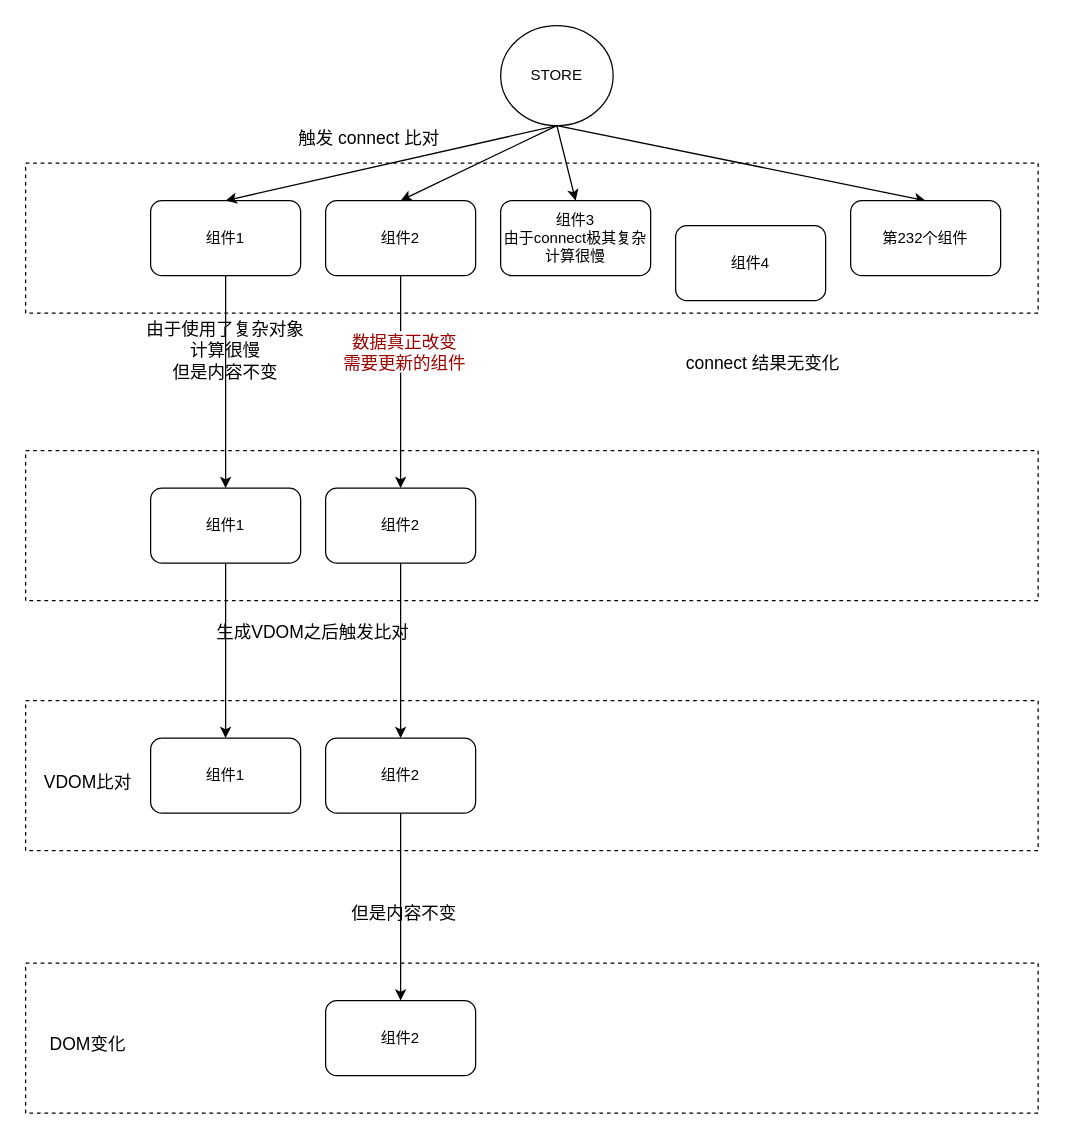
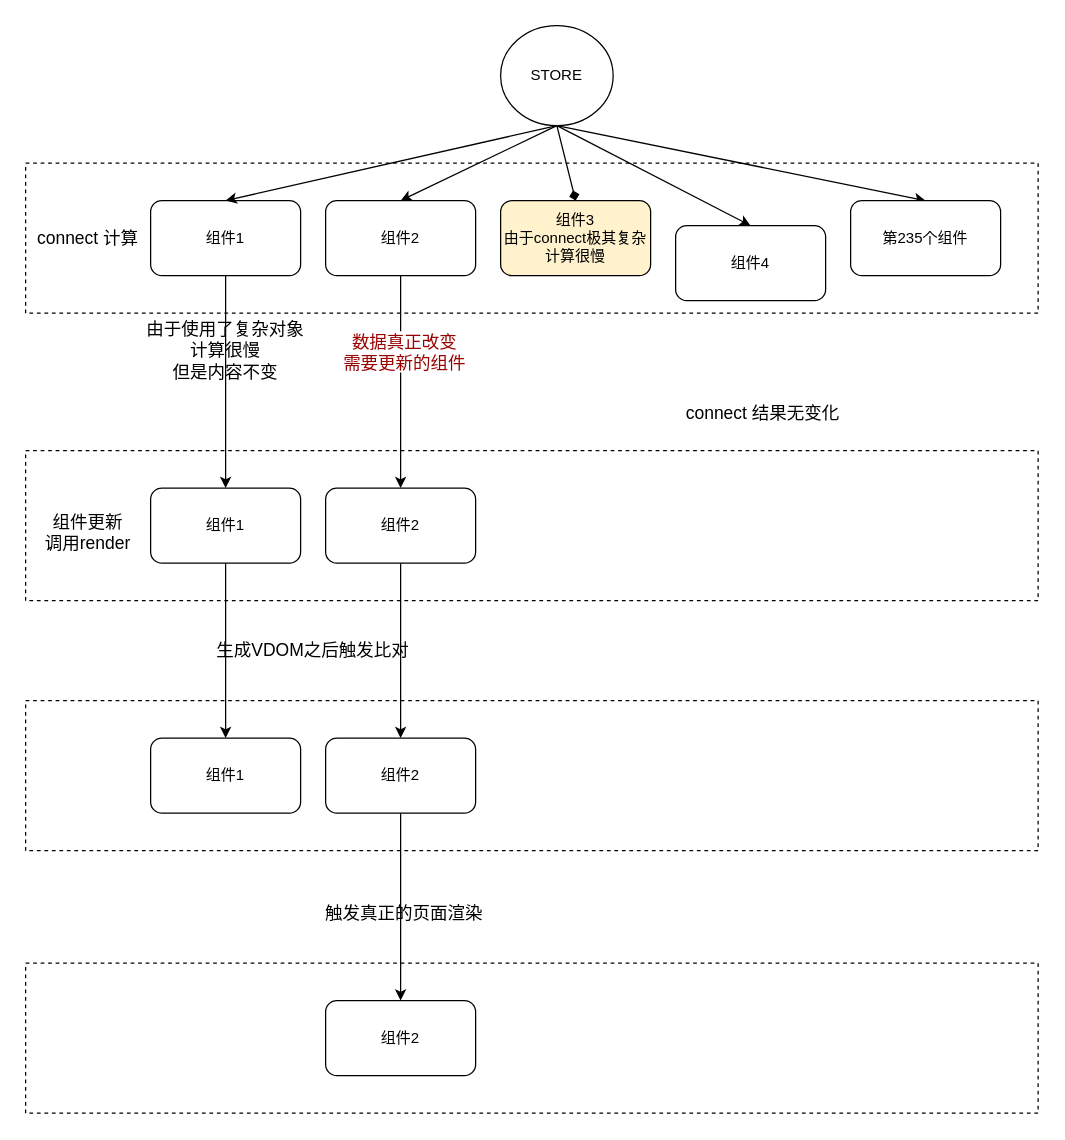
(369, 138) -> none
none -> (653, 175)
(573, 191) -> (573, 190)
none -> (88, 238)
(576, 238) -> (576, 238)
(926, 238) -> (926, 238)
(763, 363) -> (763, 413)
none -> (88, 532)
(313, 632) -> (313, 651)
(88, 782) -> none
(404, 913) -> (404, 913)
(88, 1044) -> none
